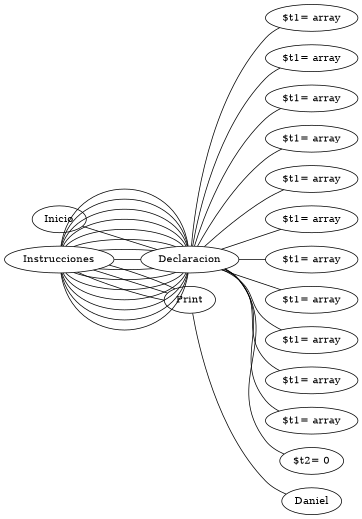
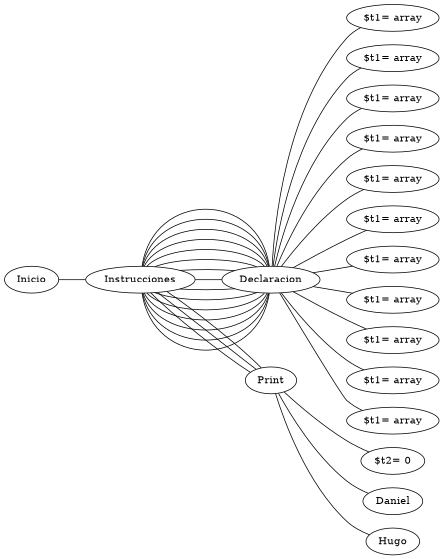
(110, 235) -> (72, 280)
(249, 384) -> (324, 425)
none -> (393, 541)
